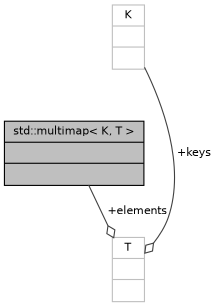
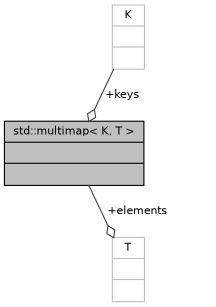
(173, 155) -> (104, 89)
